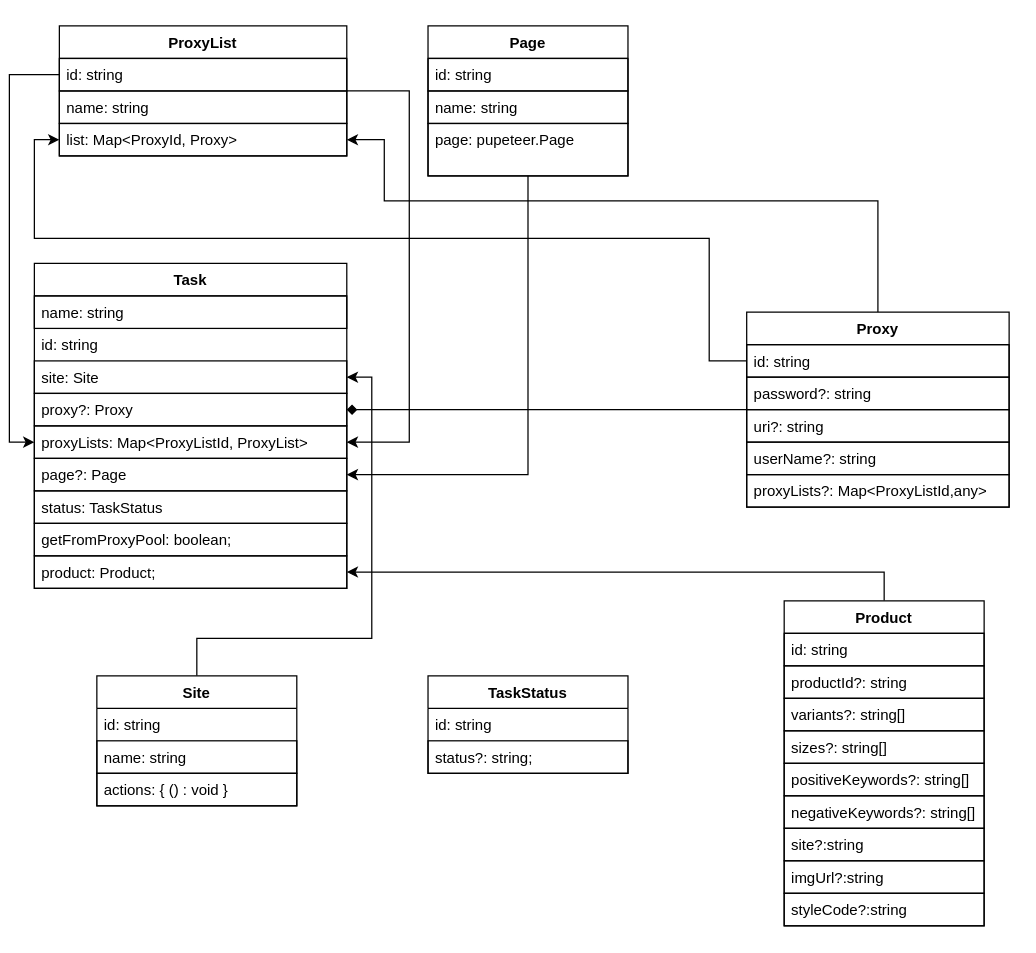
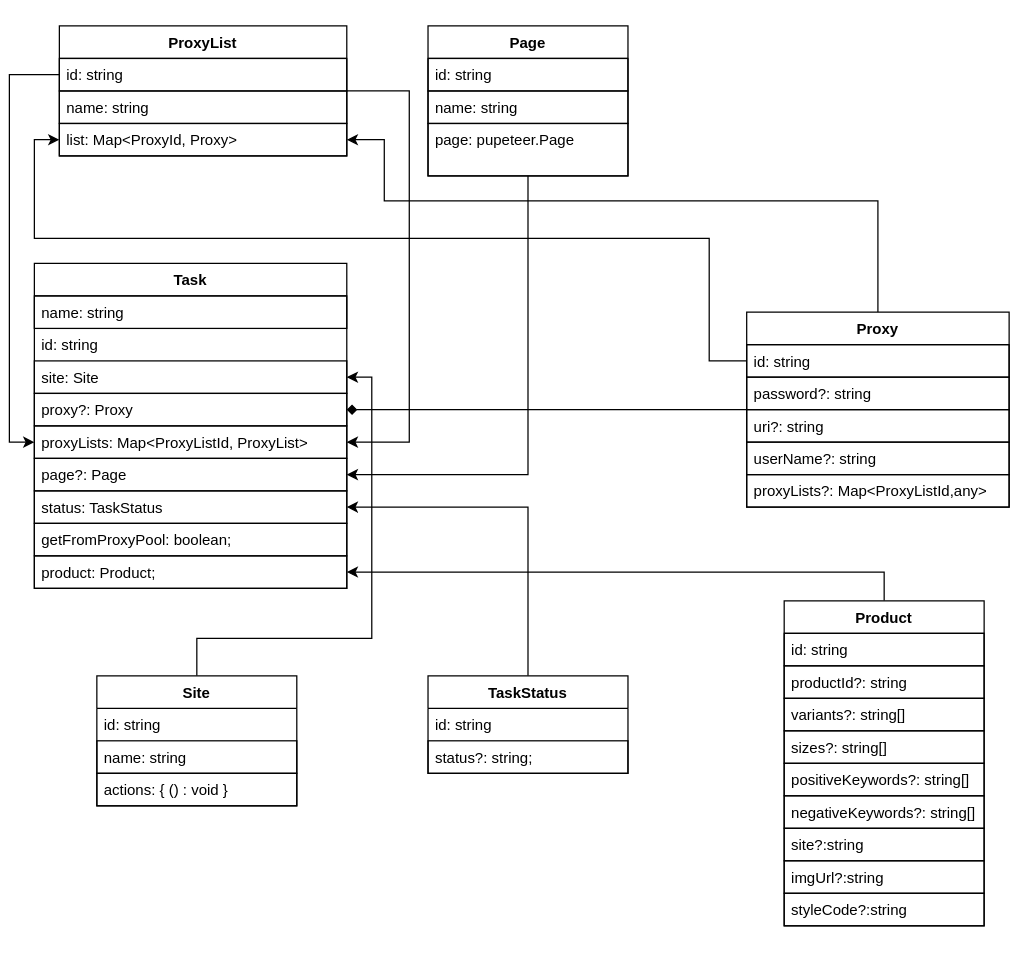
none -> (526, 507)
